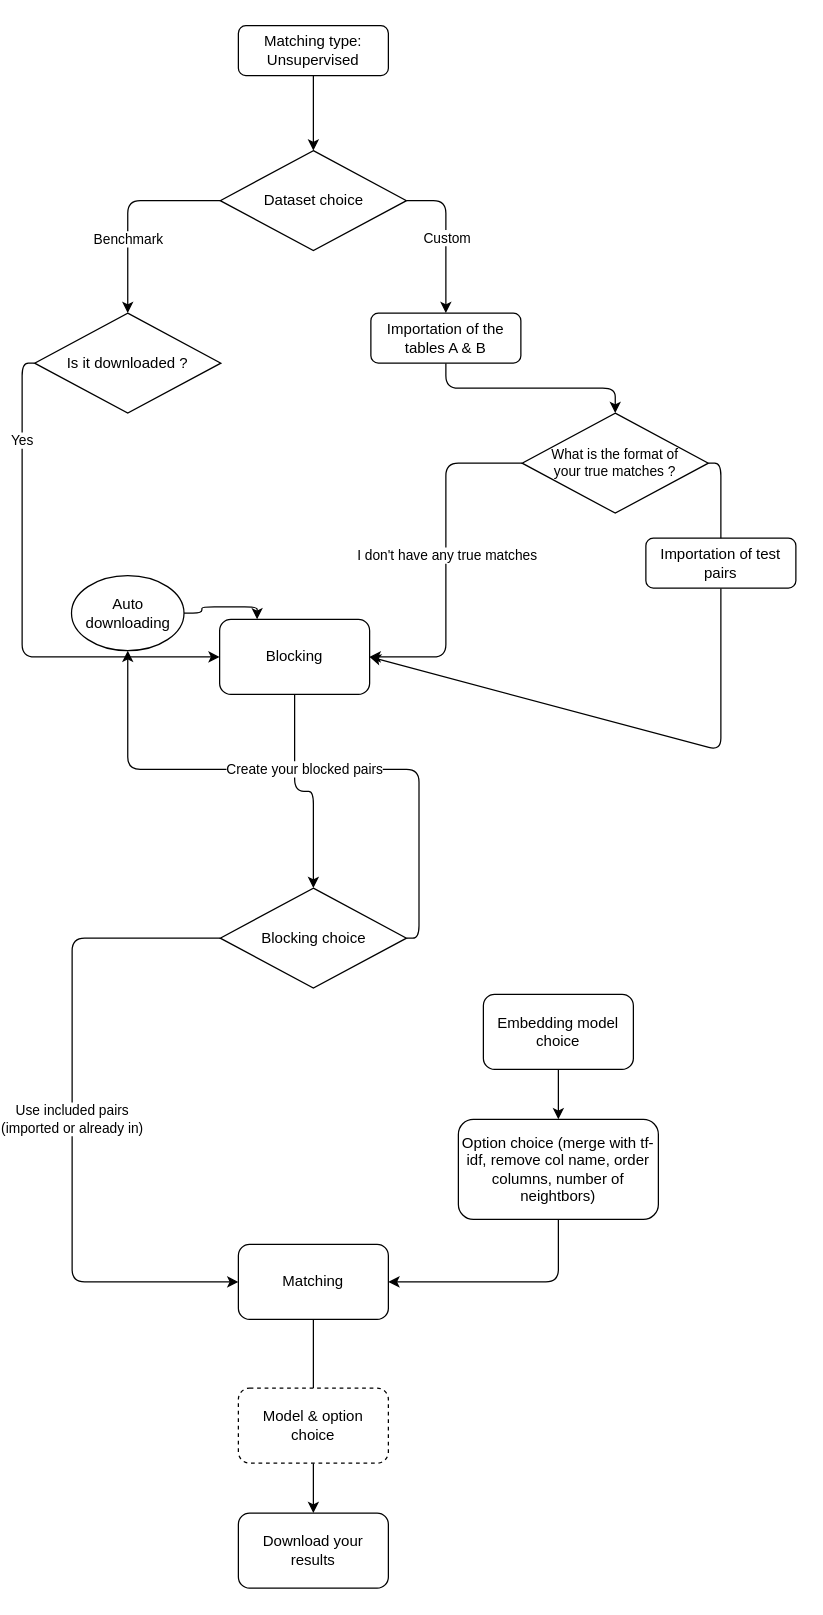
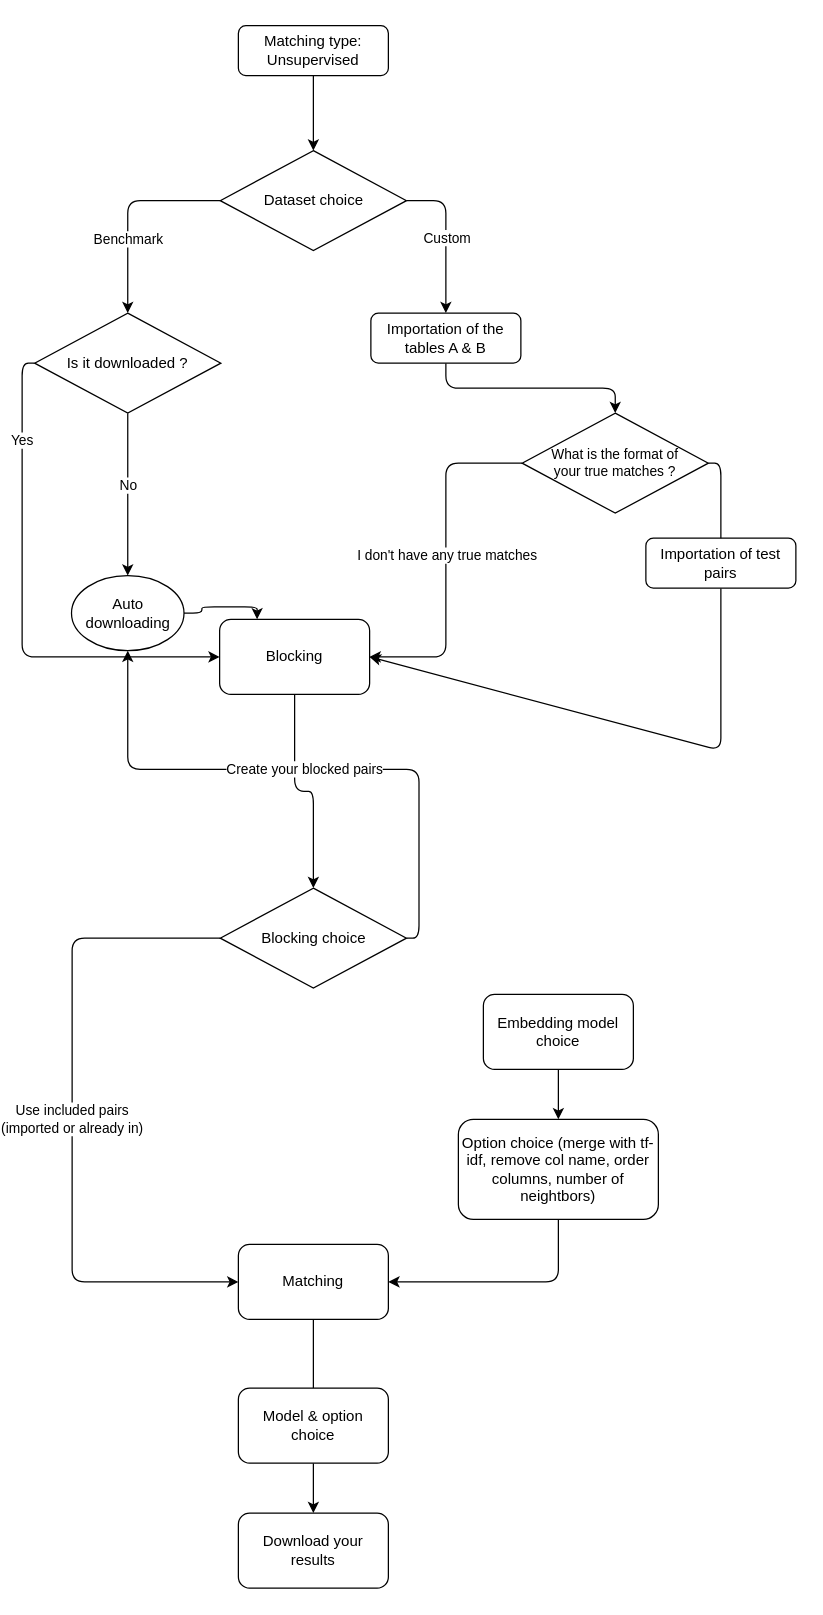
none -> (128, 490)
(313, 1426) -> (313, 1426)
